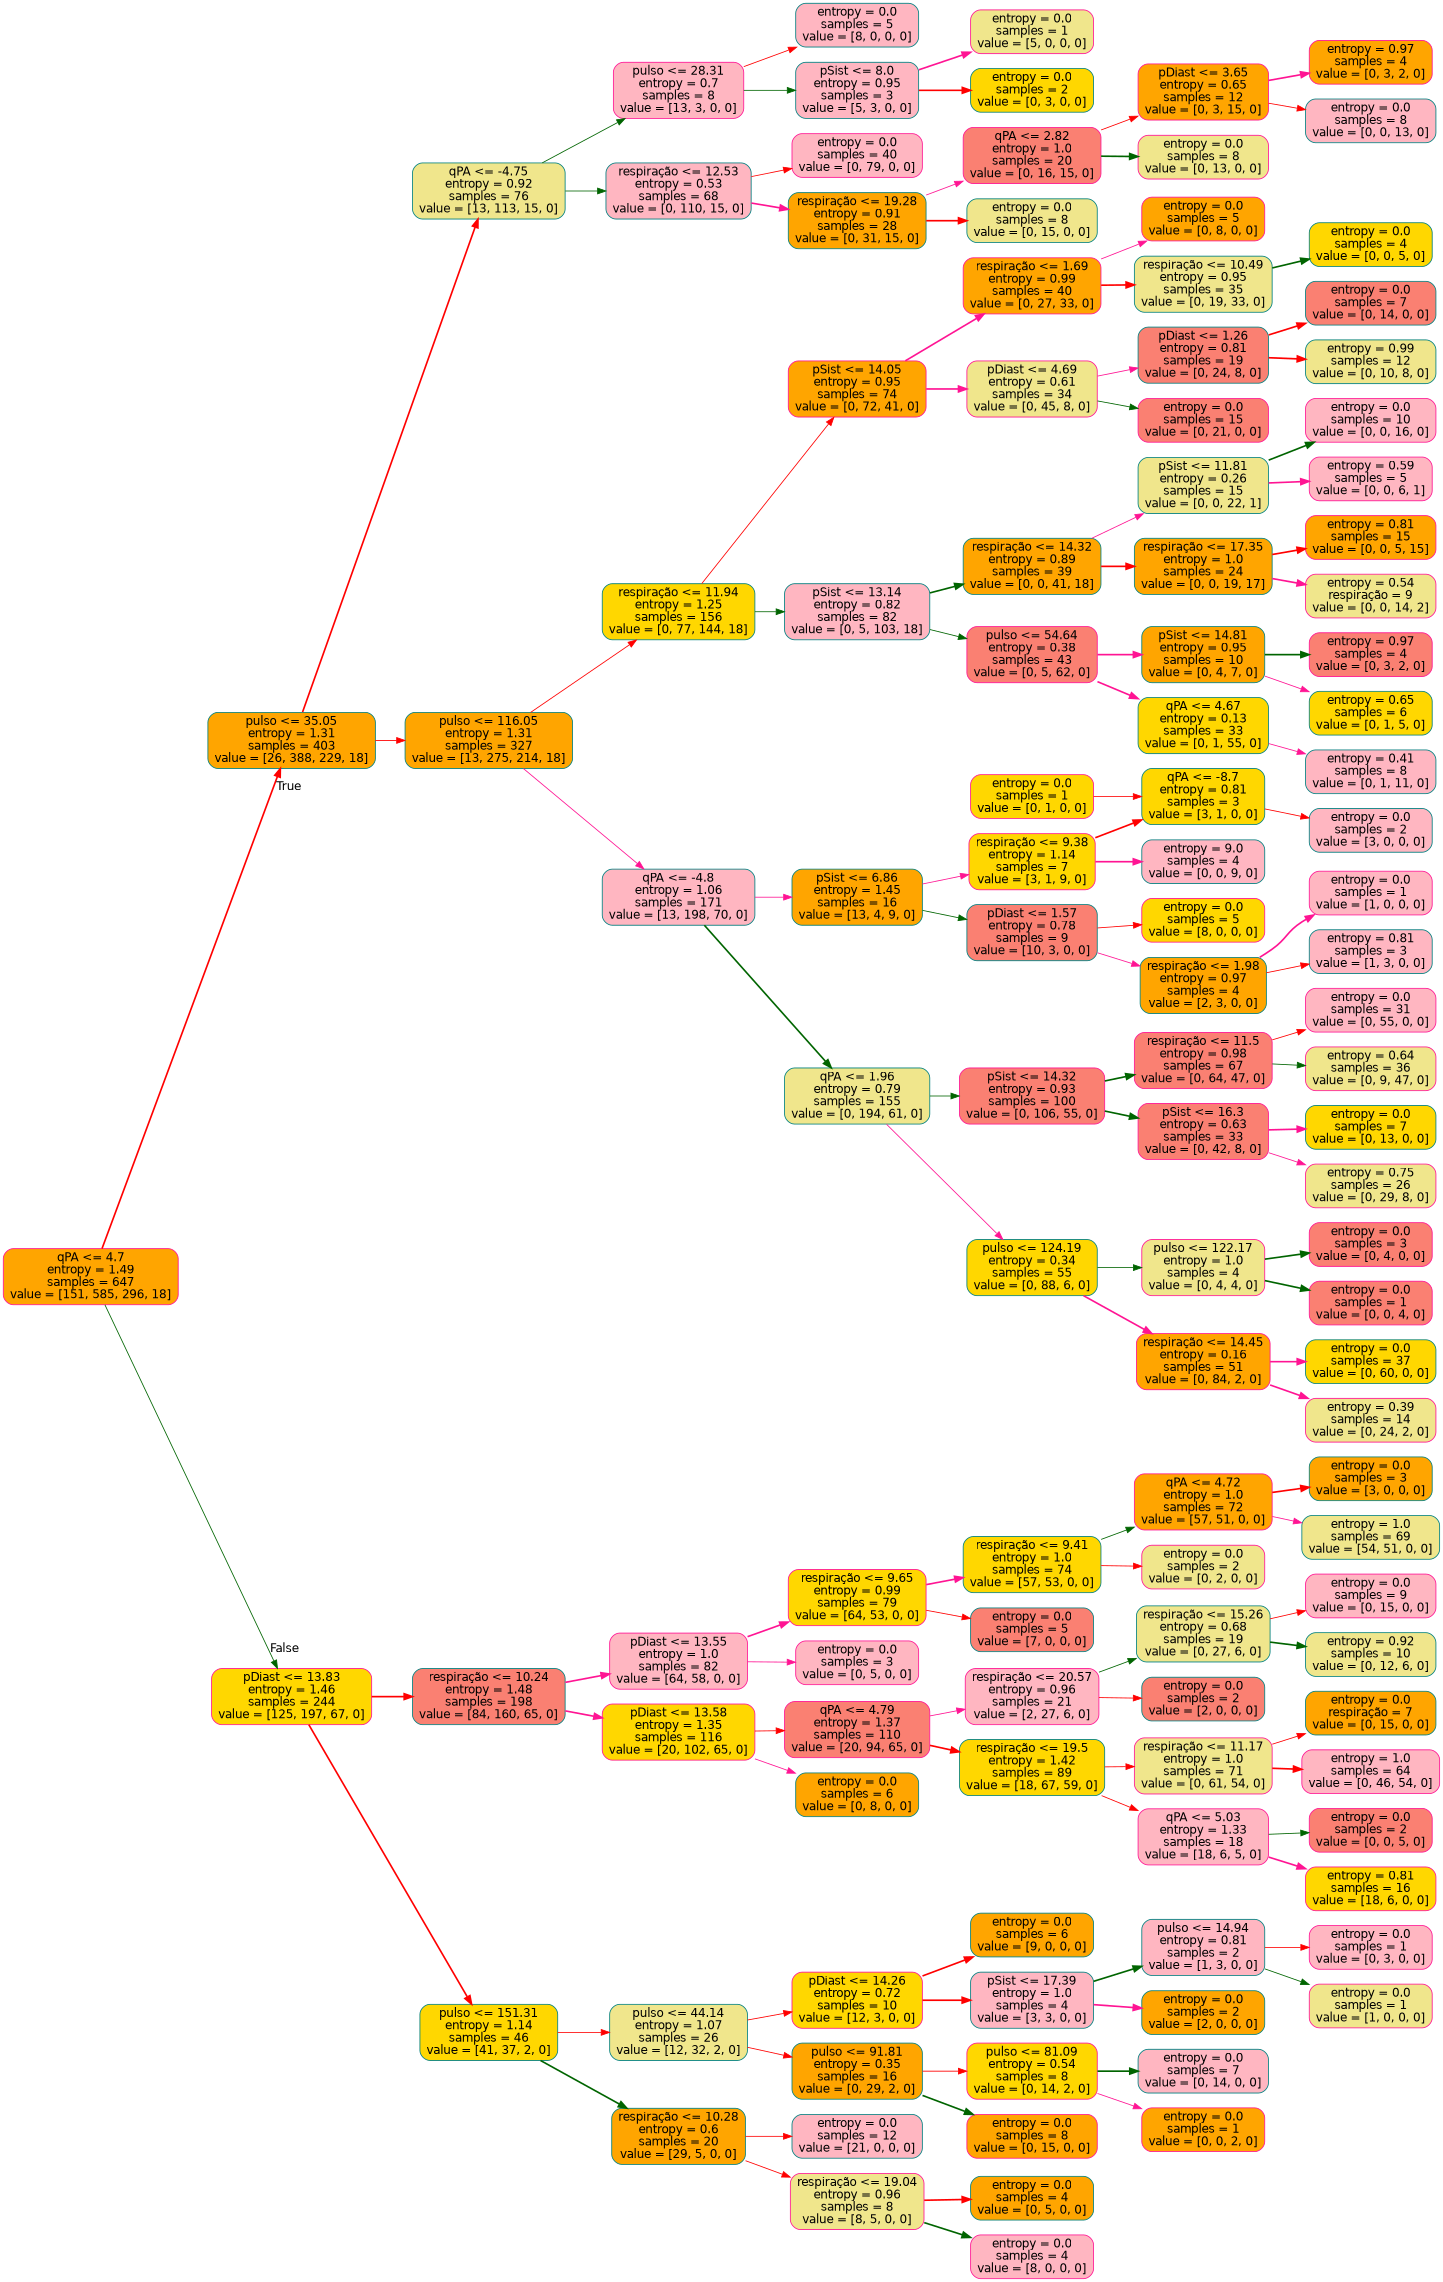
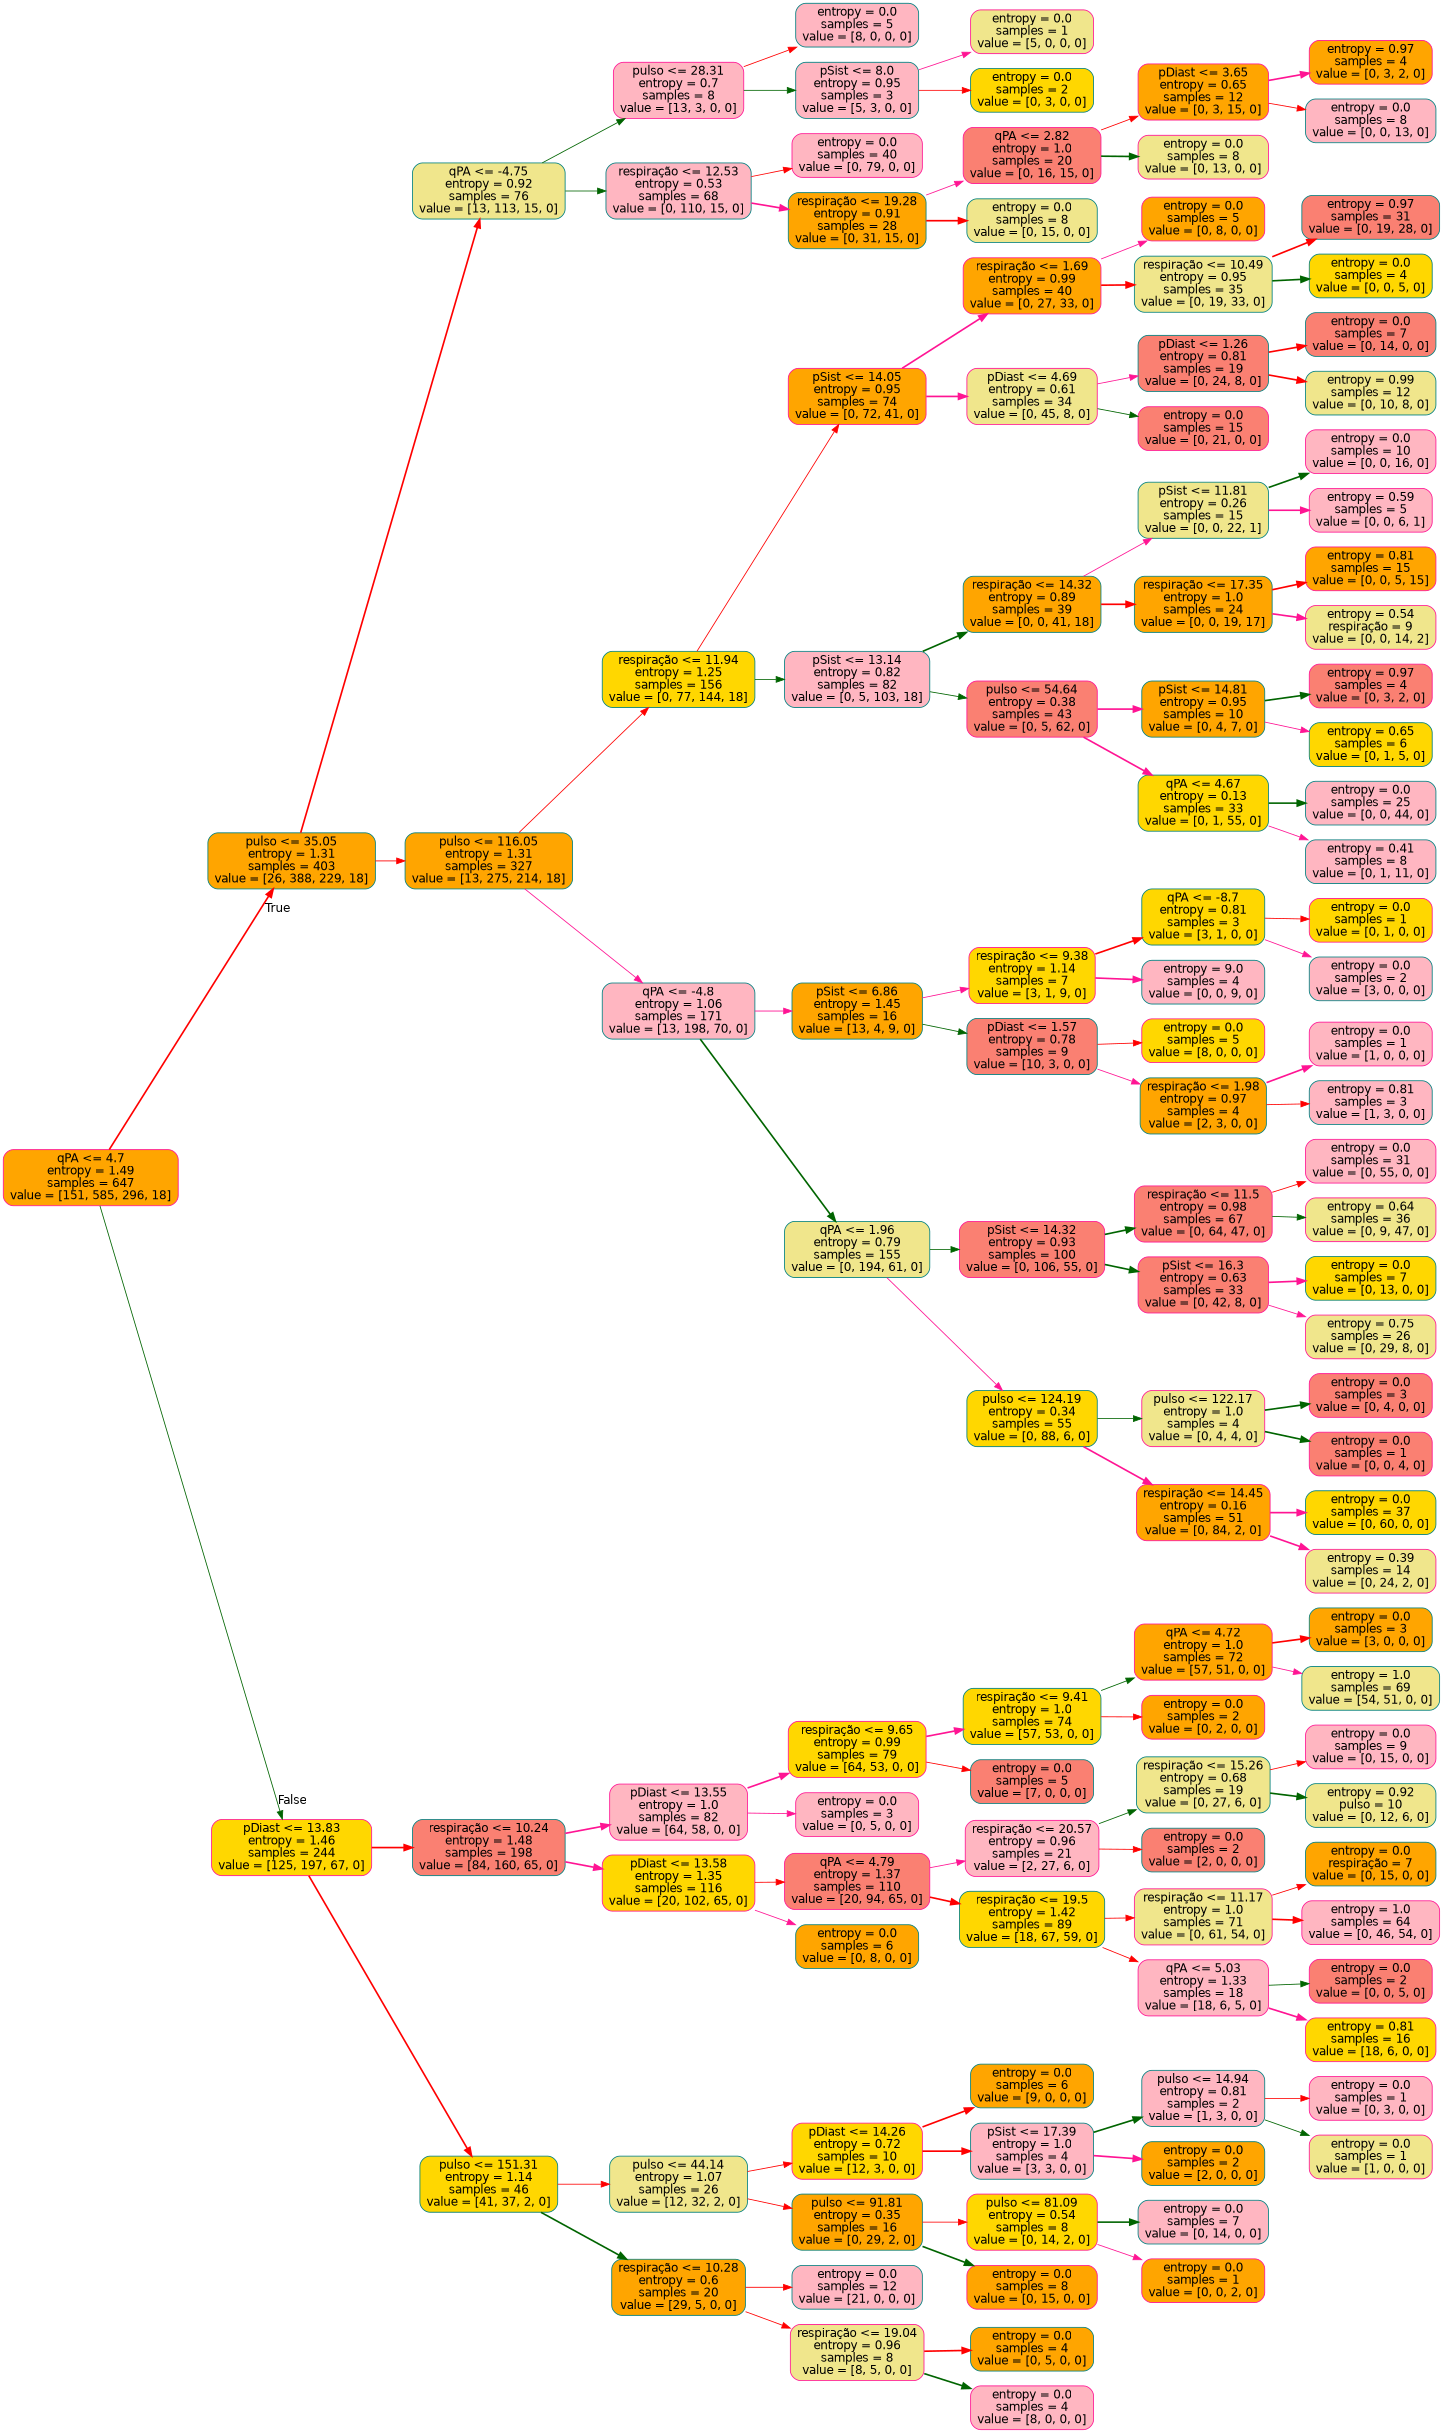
(941, 62) -> (941, 62)
(940, 90) -> (940, 90)
none -> (1371, 217)
(1113, 797) -> (1283, 919)
none -> (1371, 803)
(1283, 813) -> (1284, 947)
(1203, 1567) -> (1203, 1717)
(1371, 1655) -> (1371, 1806)
